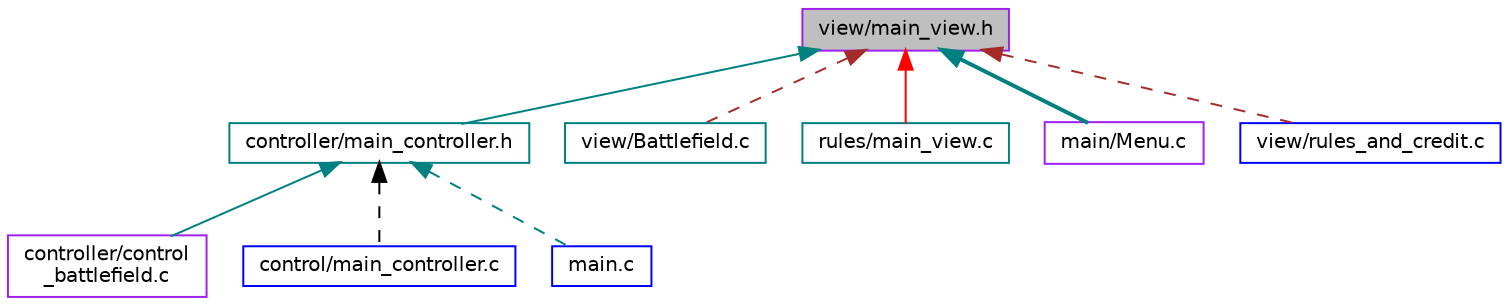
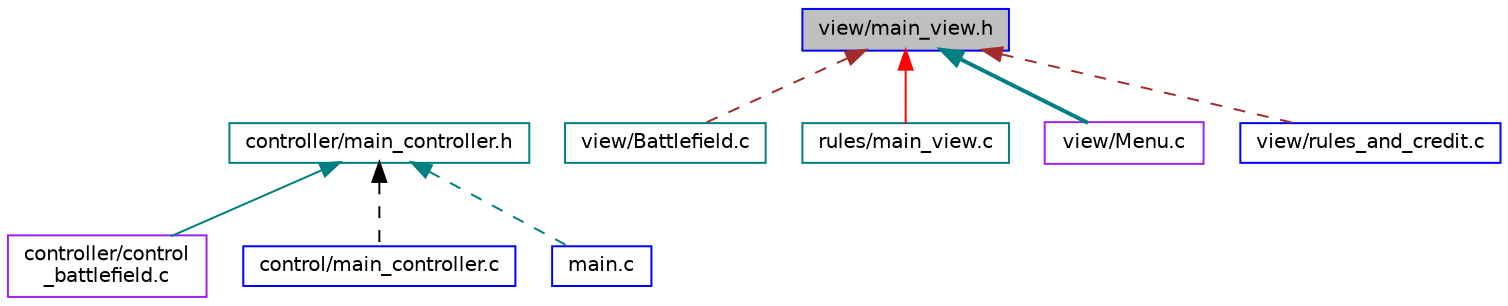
(906, 30) -> (906, 30)
(630, 89) -> none
(1124, 143) -> (1124, 143)
